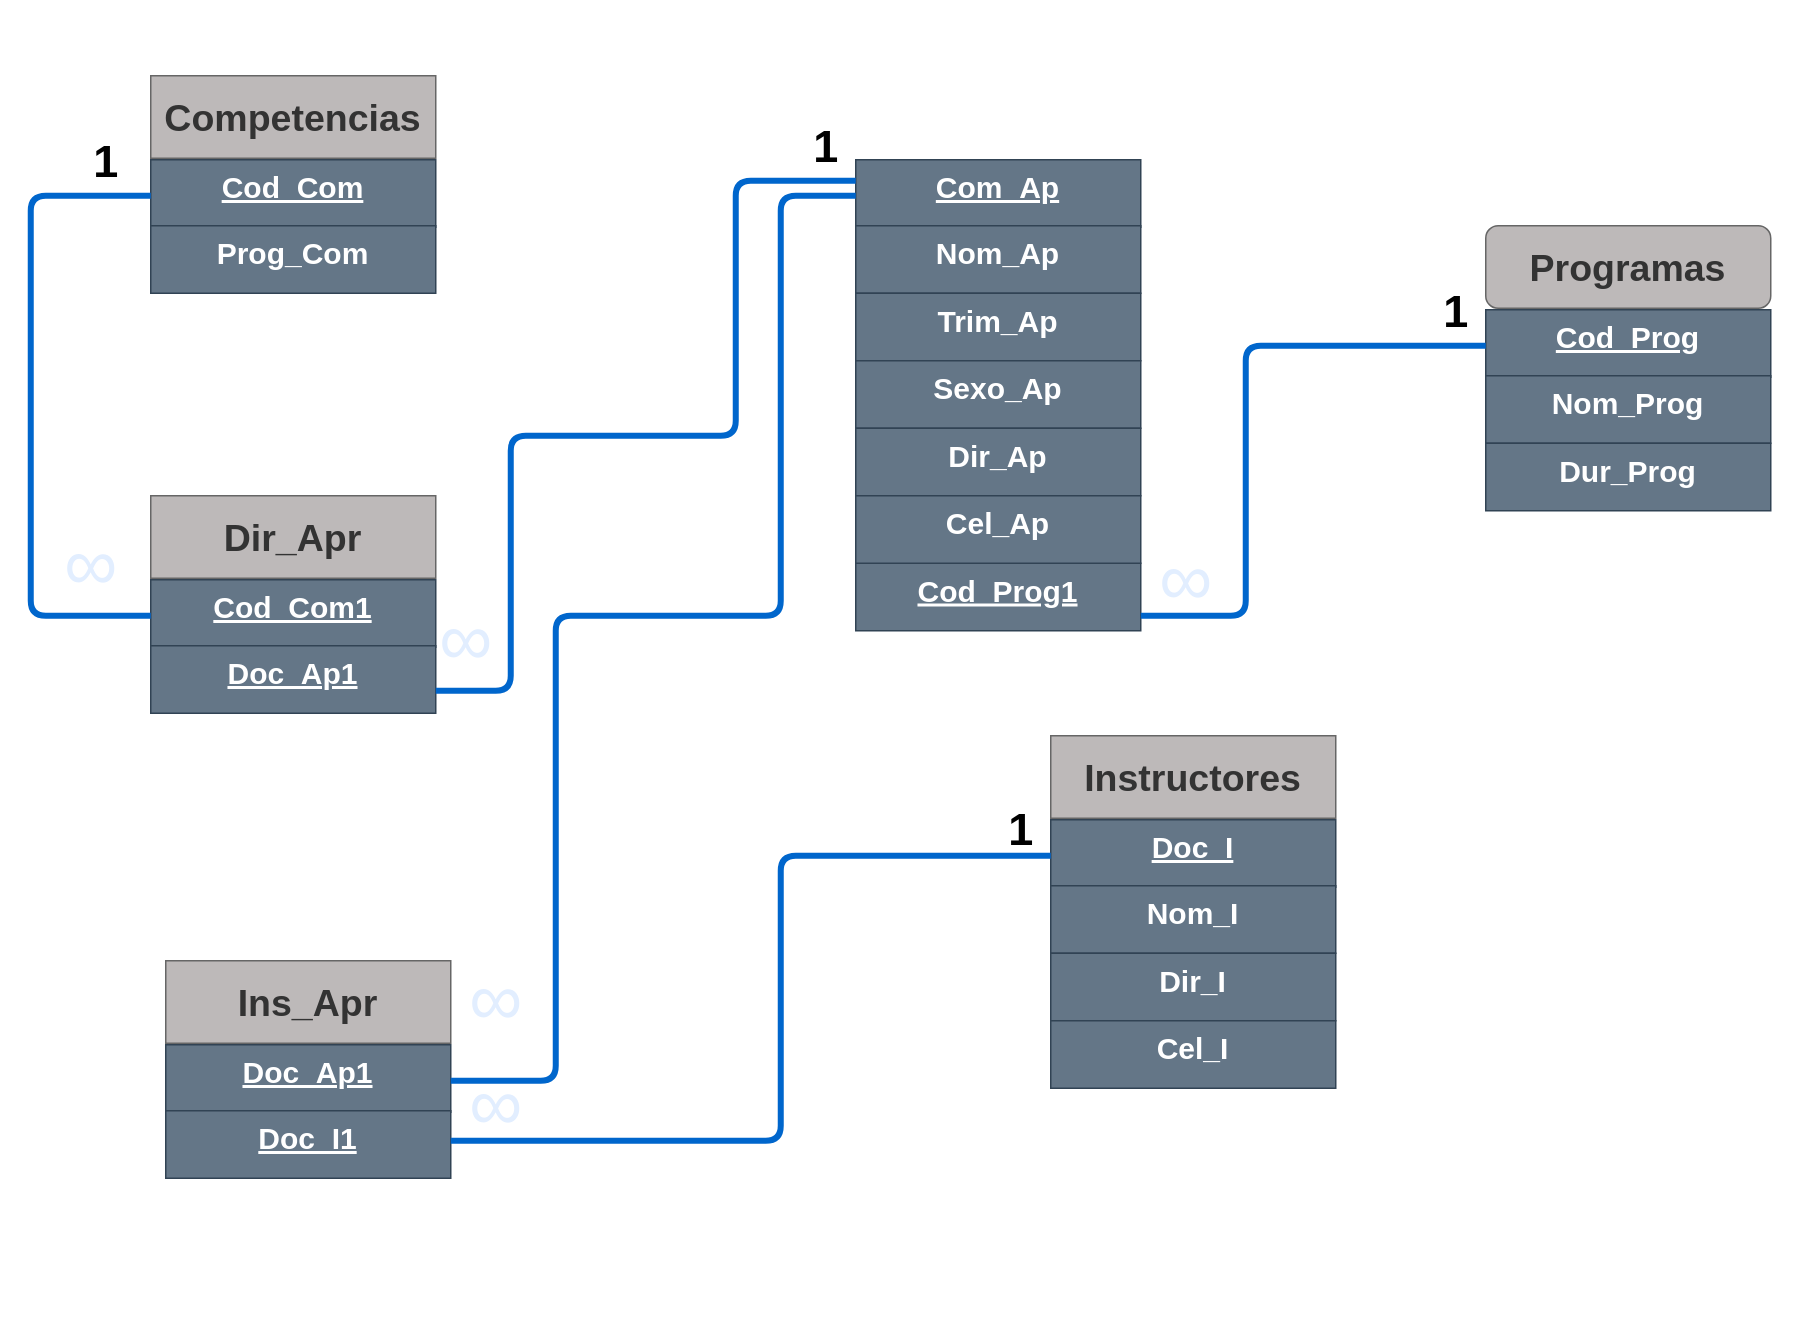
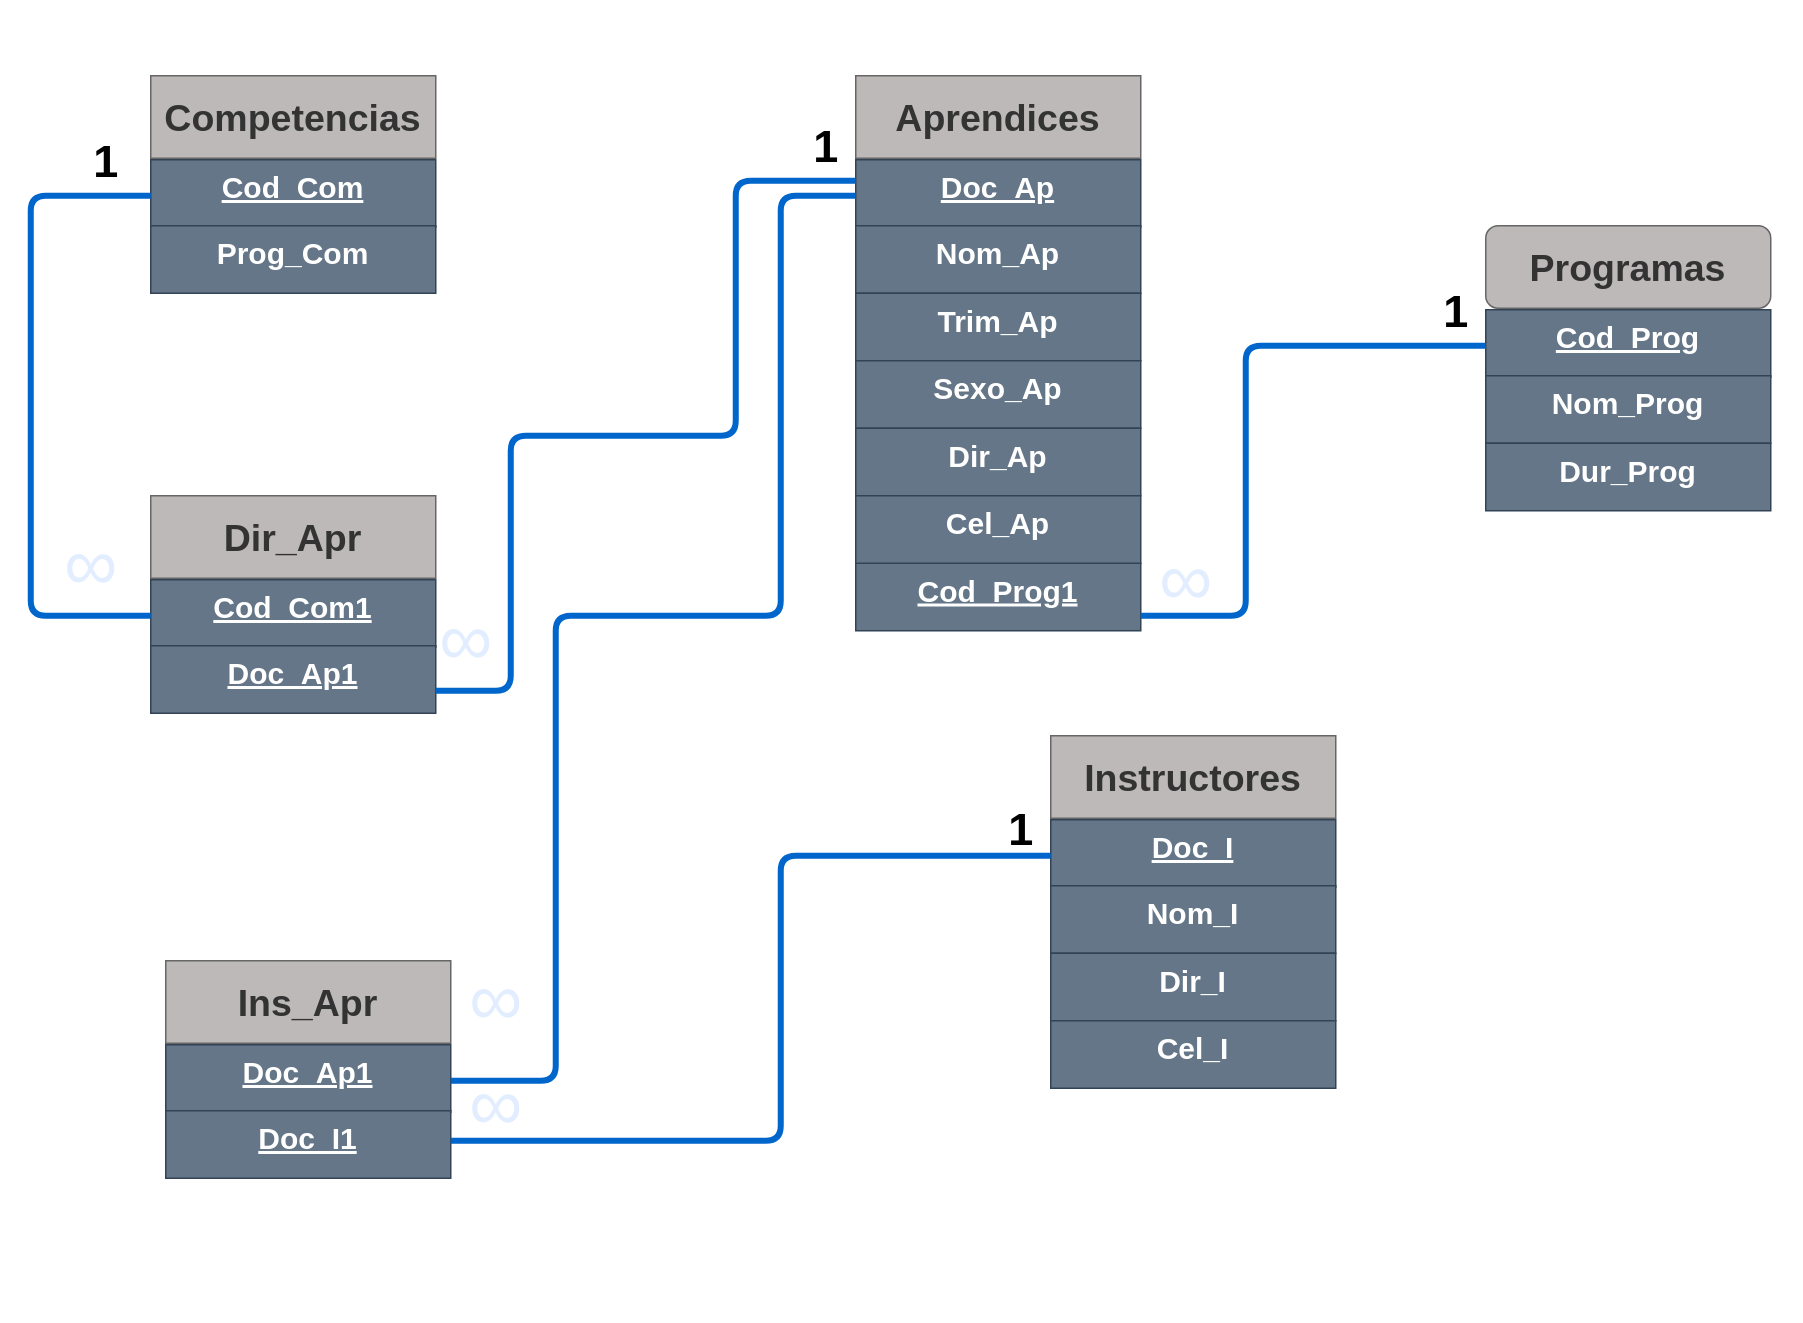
none -> (998, 117)
(998, 188) -> (998, 188)
